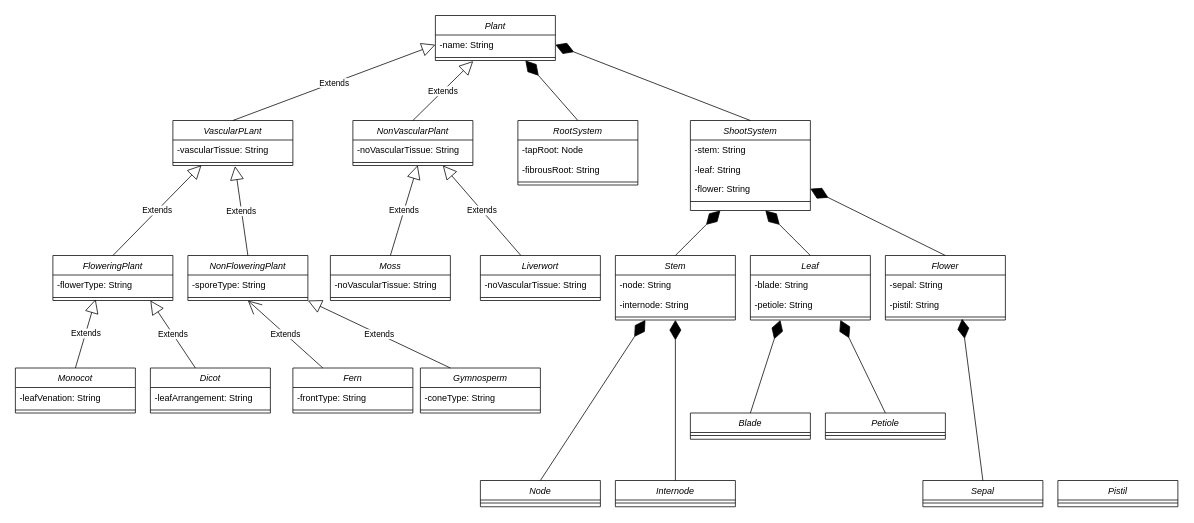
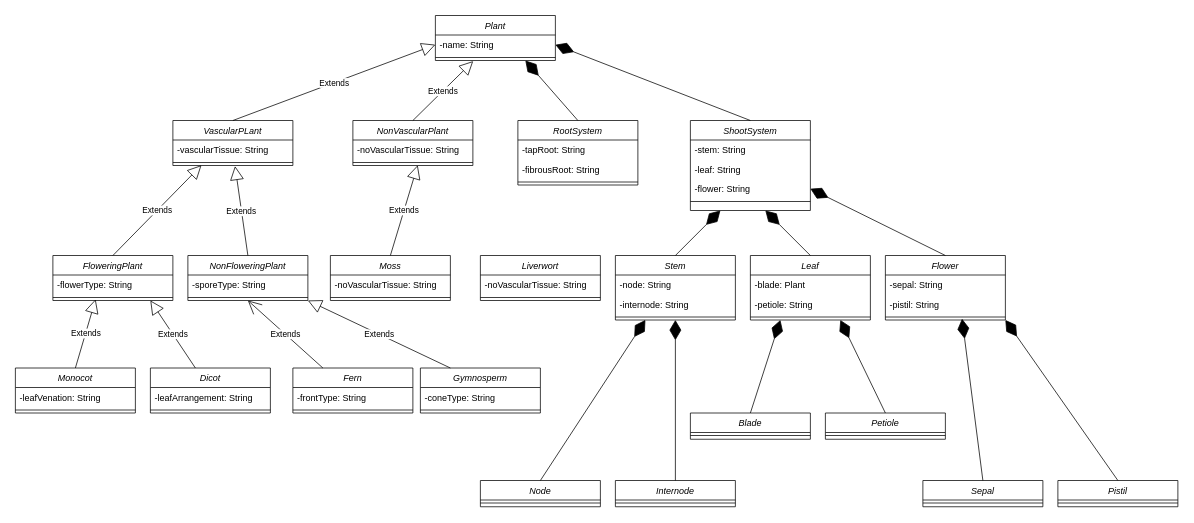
(555, 150) -> (559, 150)
(487, 216) -> none
(785, 285) -> (783, 285)
none -> (1067, 408)
